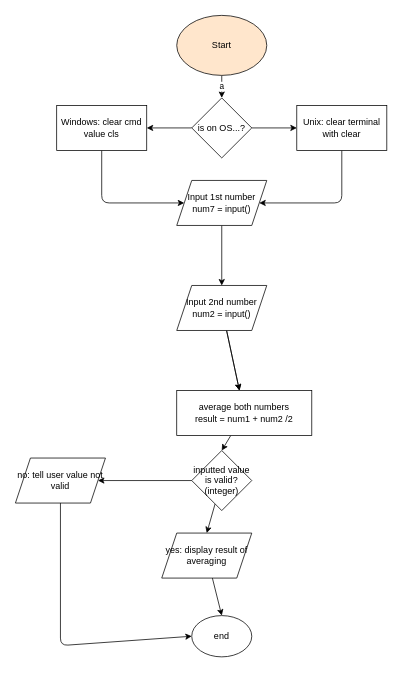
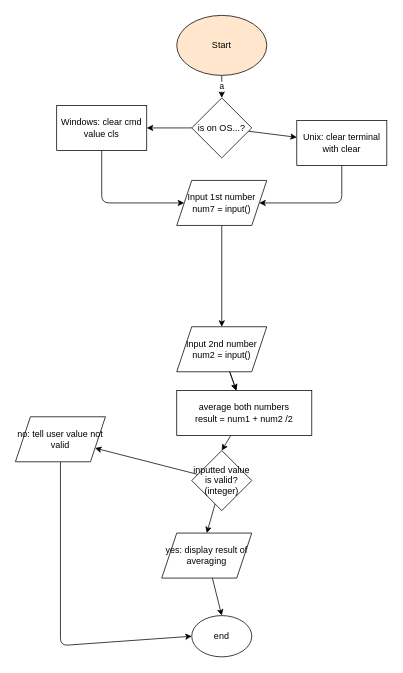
(342, 128) -> (342, 143)
(222, 308) -> (222, 349)
(60, 480) -> (60, 439)
